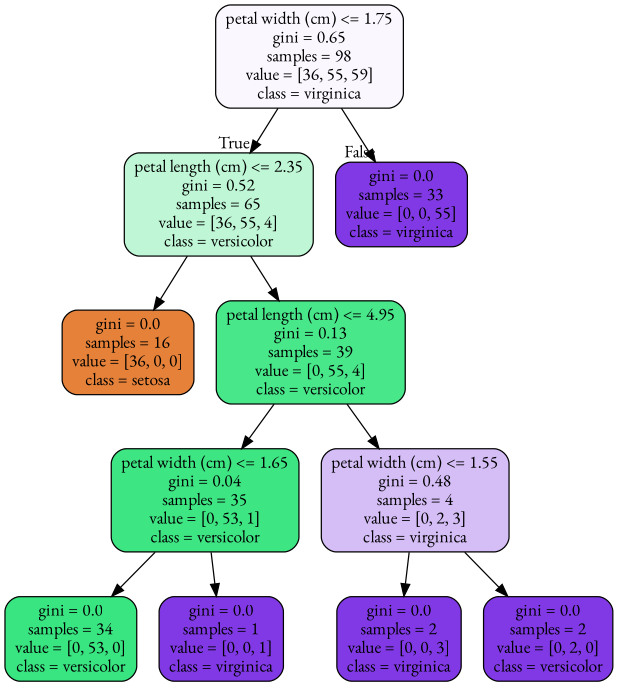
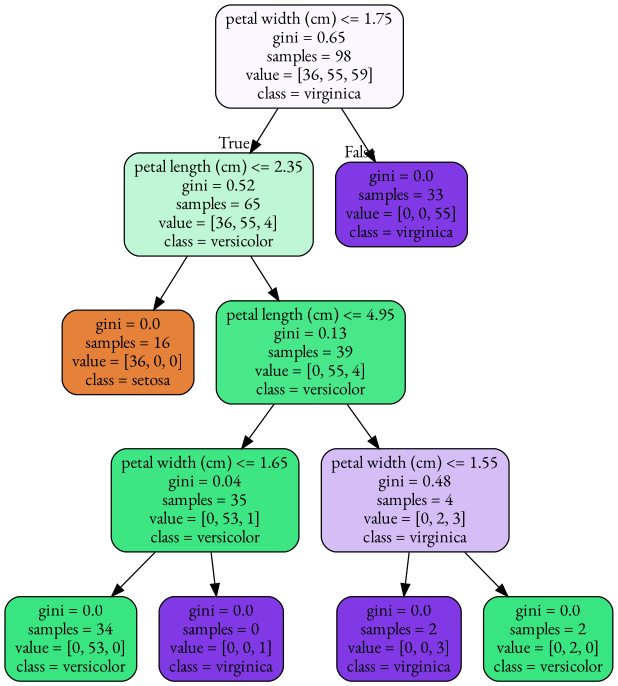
(221, 639) -> (221, 639)
(548, 639) -> (548, 639)
